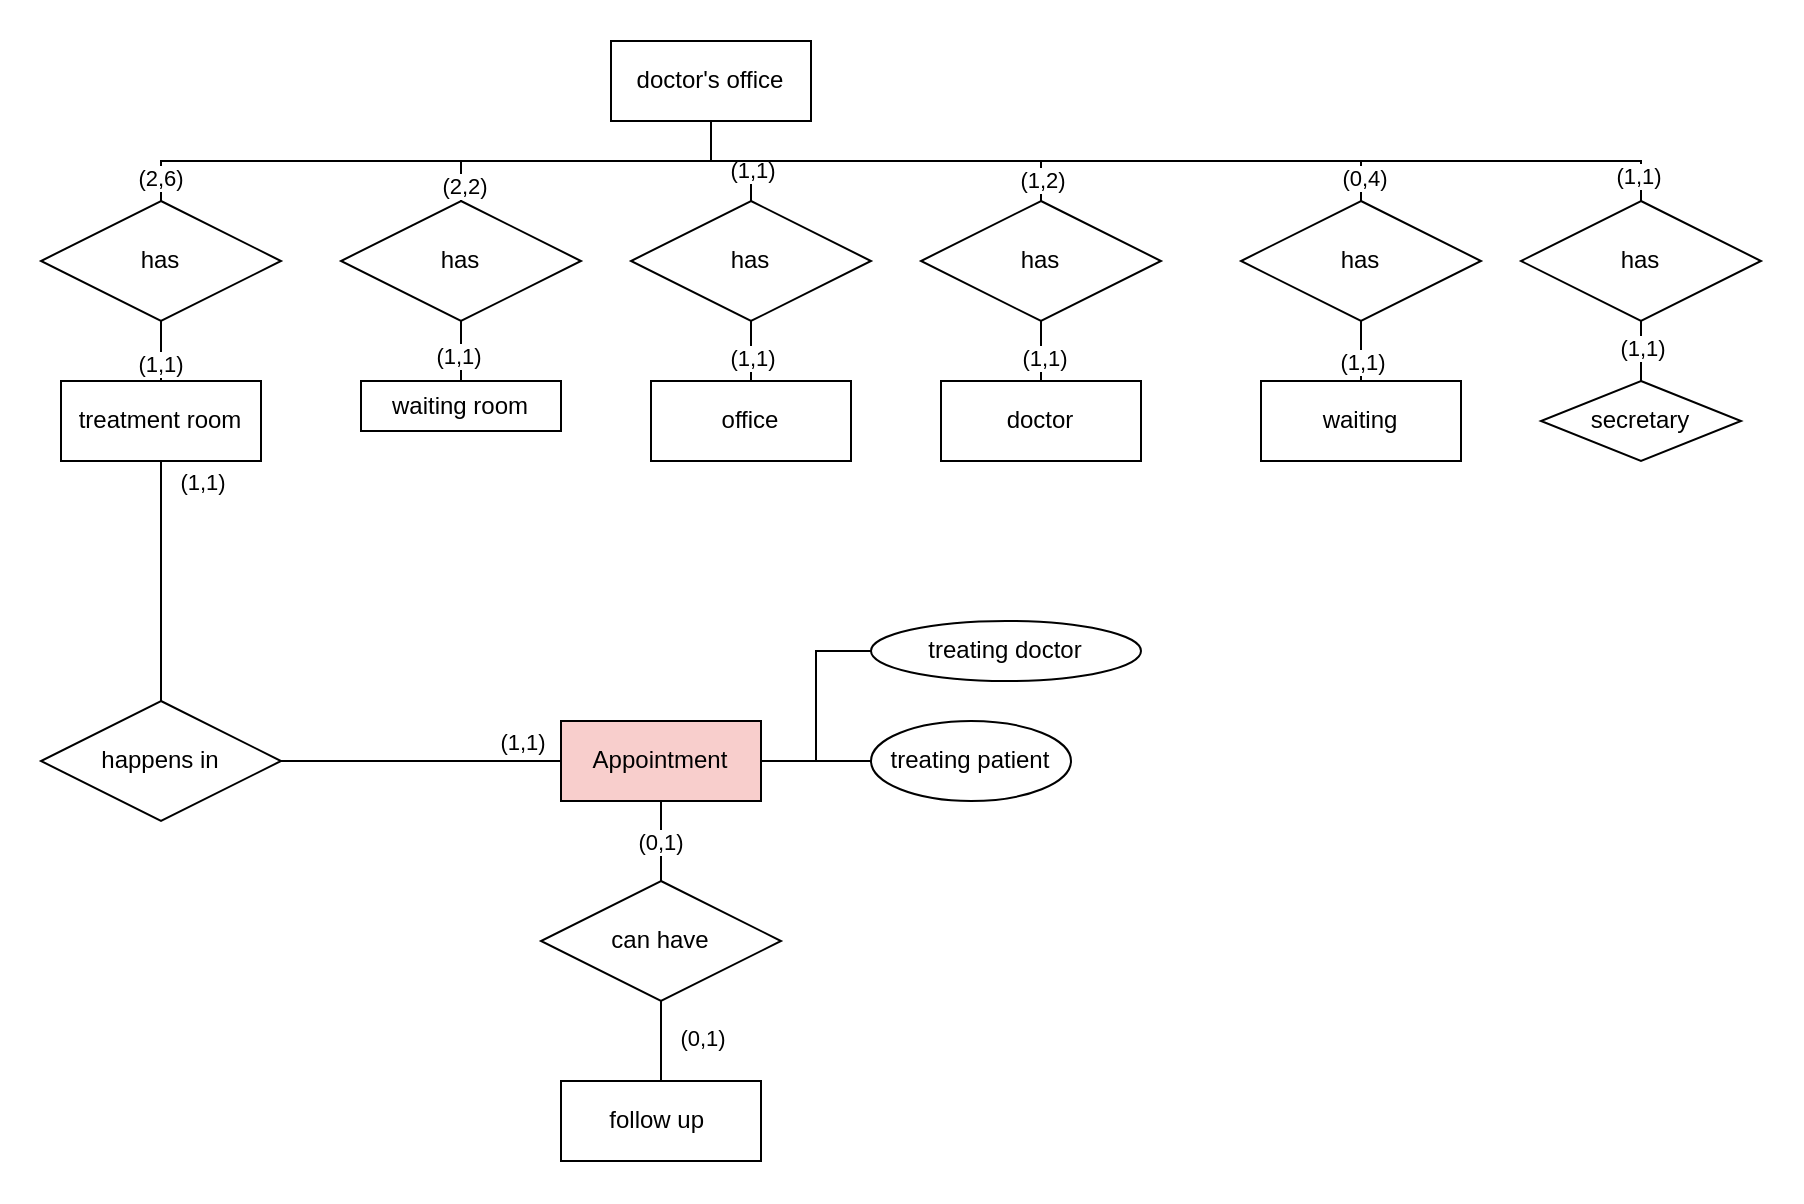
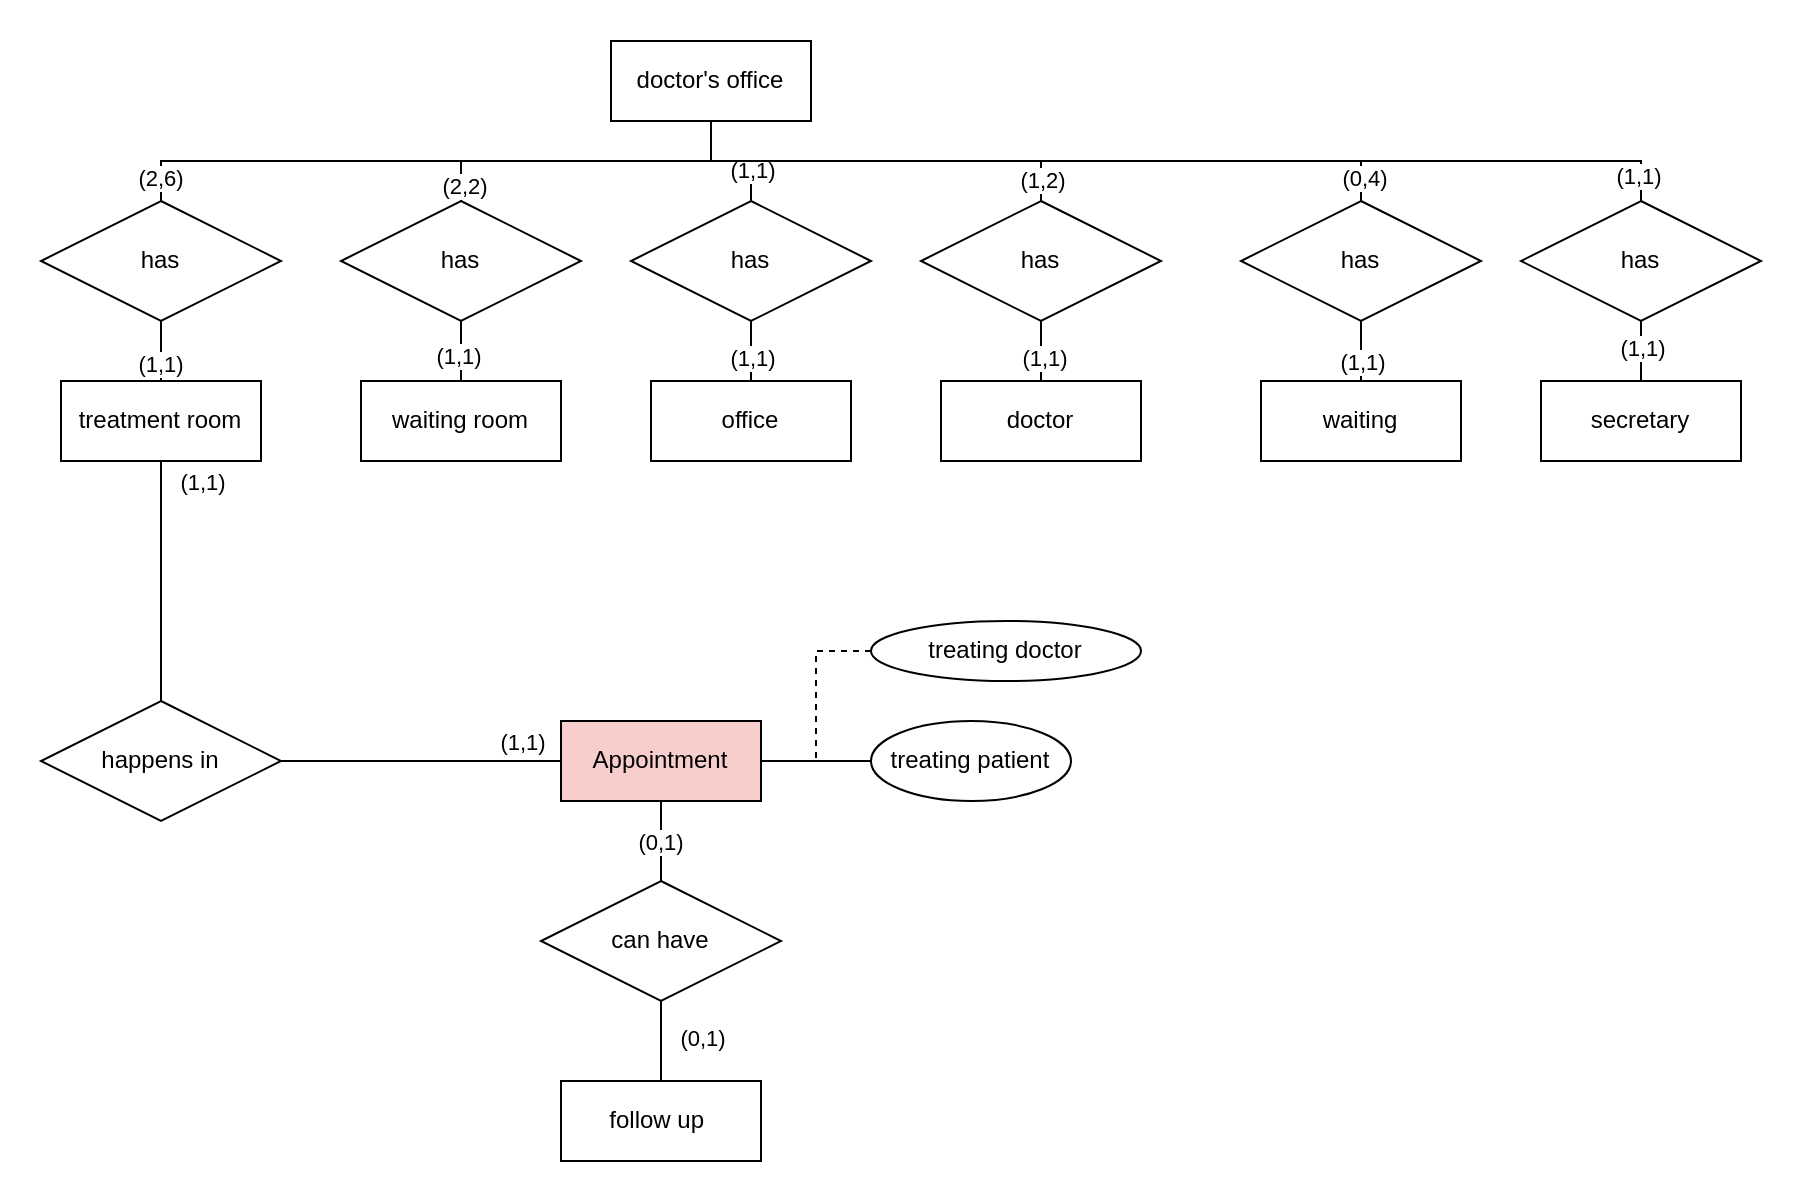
(461, 406) -> (461, 421)
(1641, 421) -> (1641, 421)
(816, 679) -> (816, 679)
